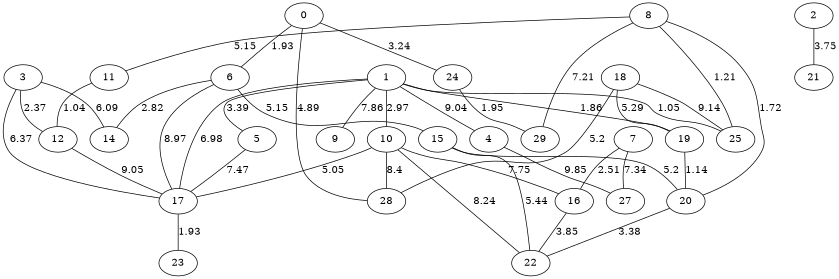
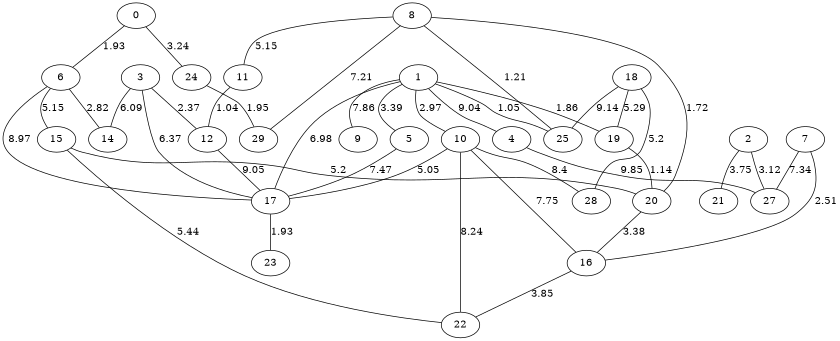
(297, 137) -> none
none -> (757, 171)
(608, 232) -> (619, 232)
